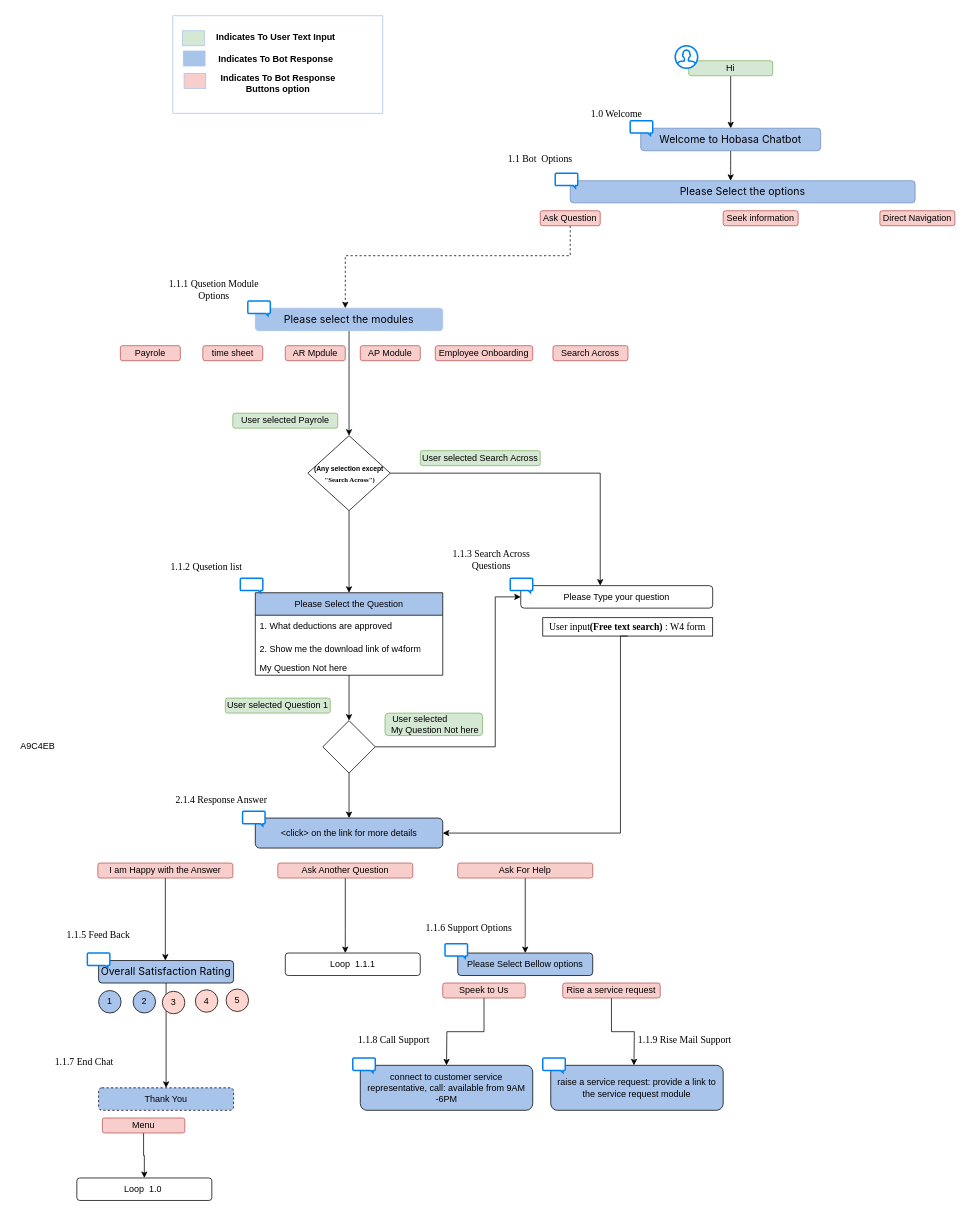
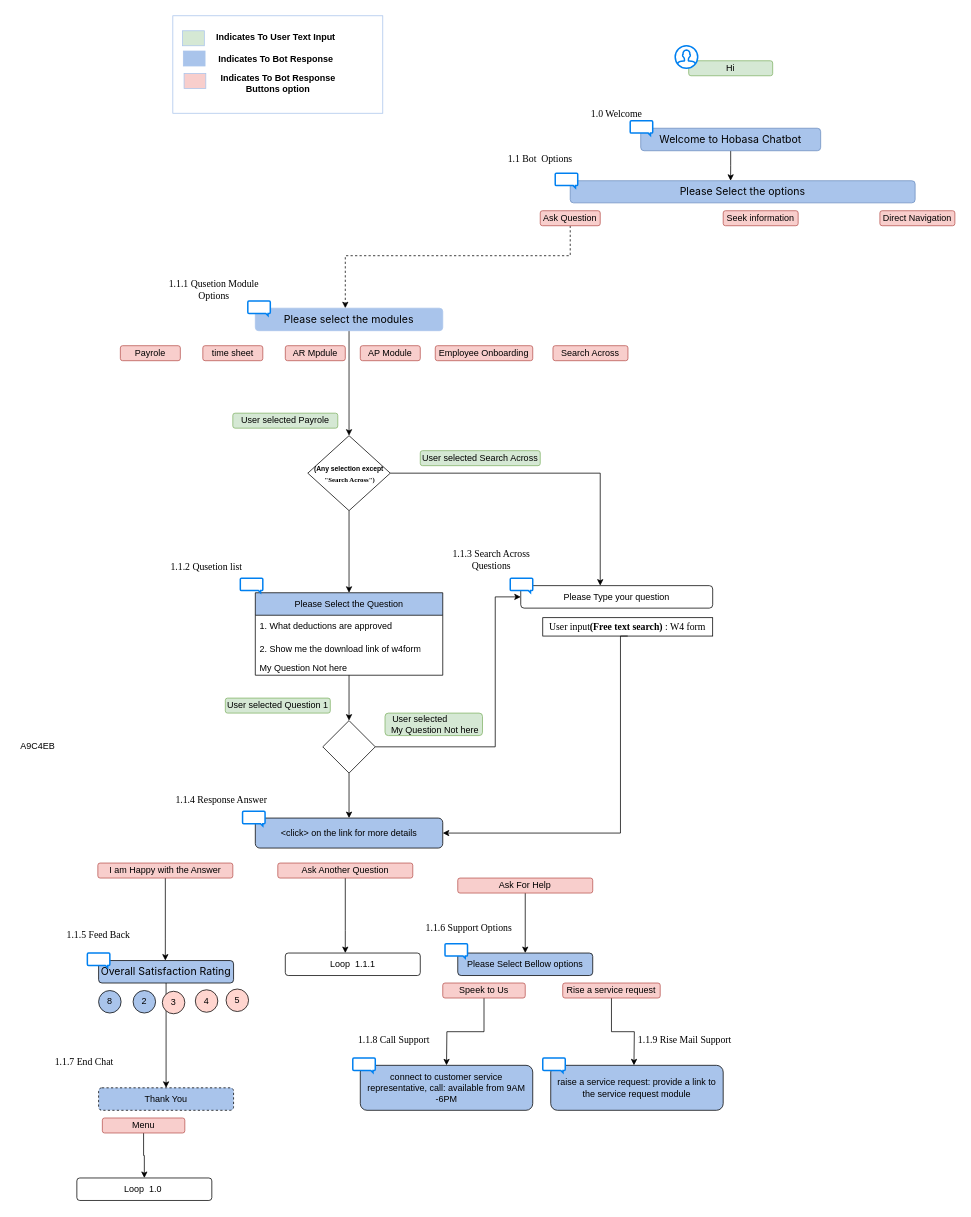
(731, 99) -> none
(222, 799) -> (222, 799)
(525, 870) -> (525, 885)
(110, 1002) -> (110, 1002)
